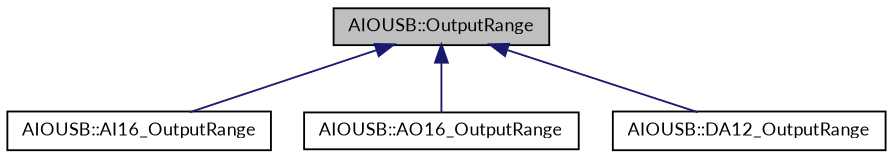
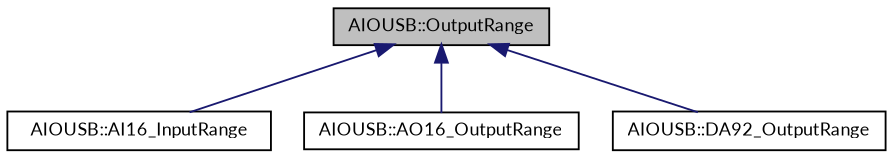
(139, 131) -> (139, 131)
(749, 131) -> (749, 131)
